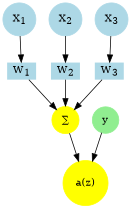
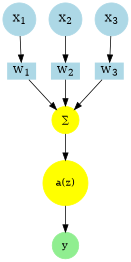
(98, 143) -> (65, 215)
